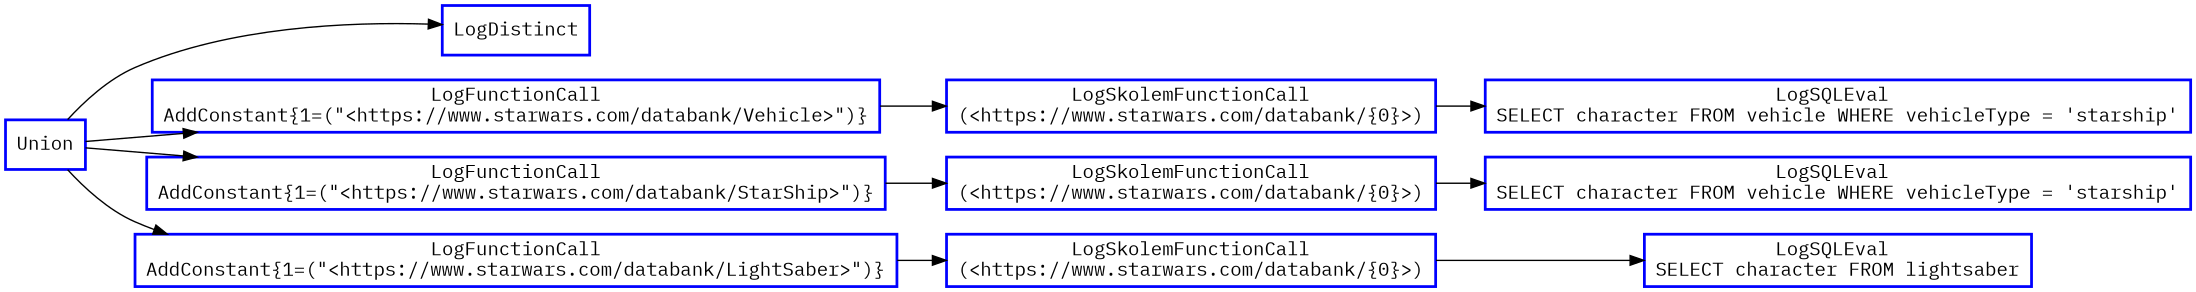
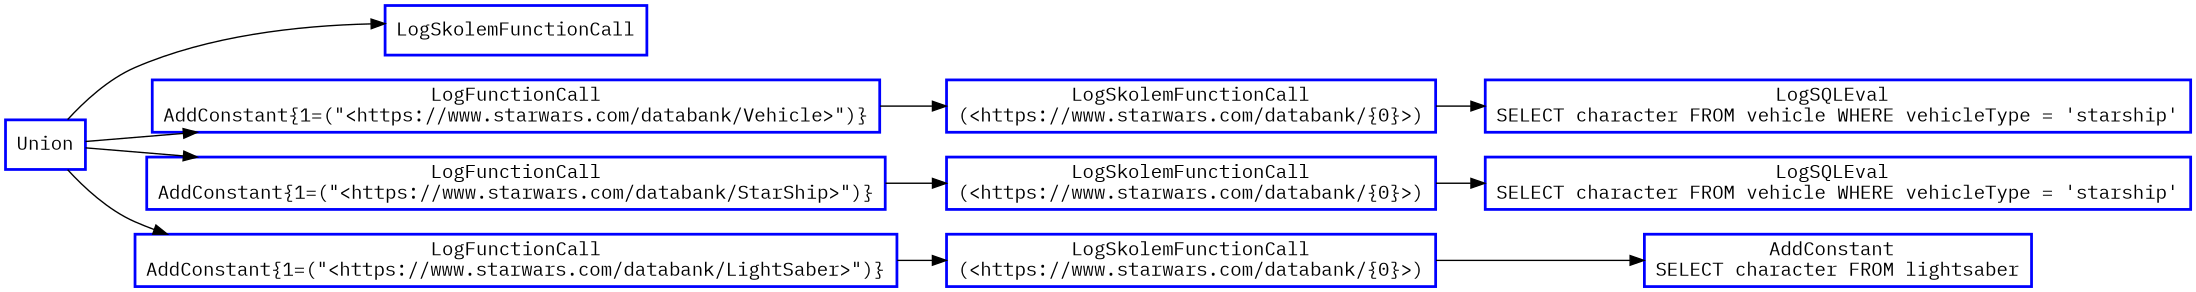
(516, 30) -> (516, 30)
(1838, 260) -> (1838, 260)
